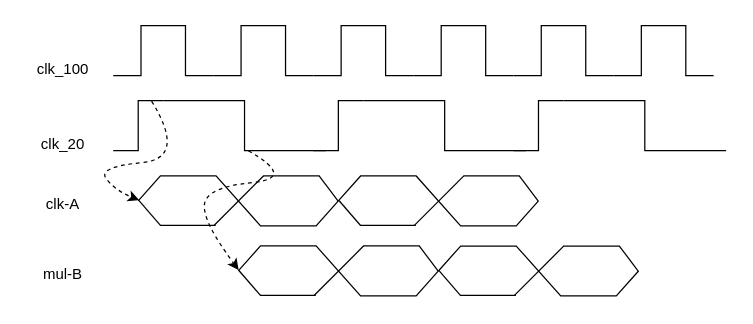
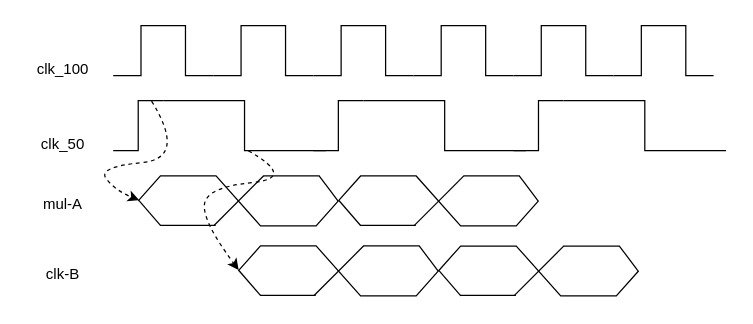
(63, 144) -> (63, 144)
(63, 204) -> (63, 204)
(63, 274) -> (63, 274)
